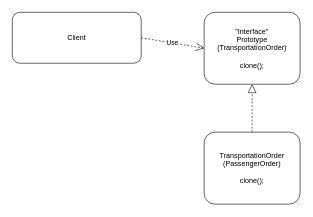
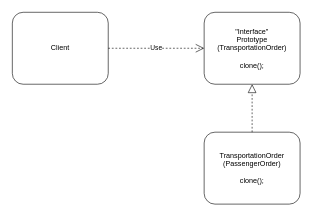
(77, 38) -> (60, 48)
